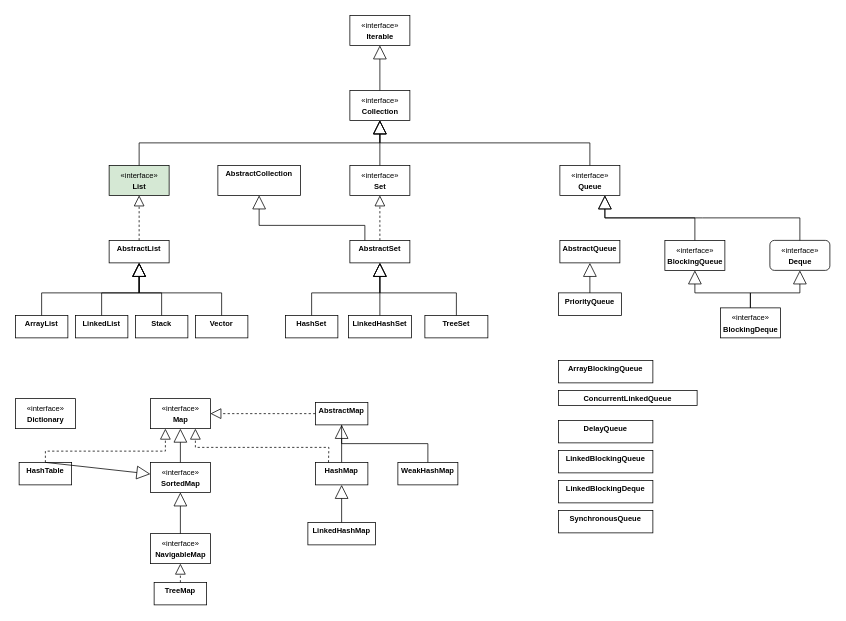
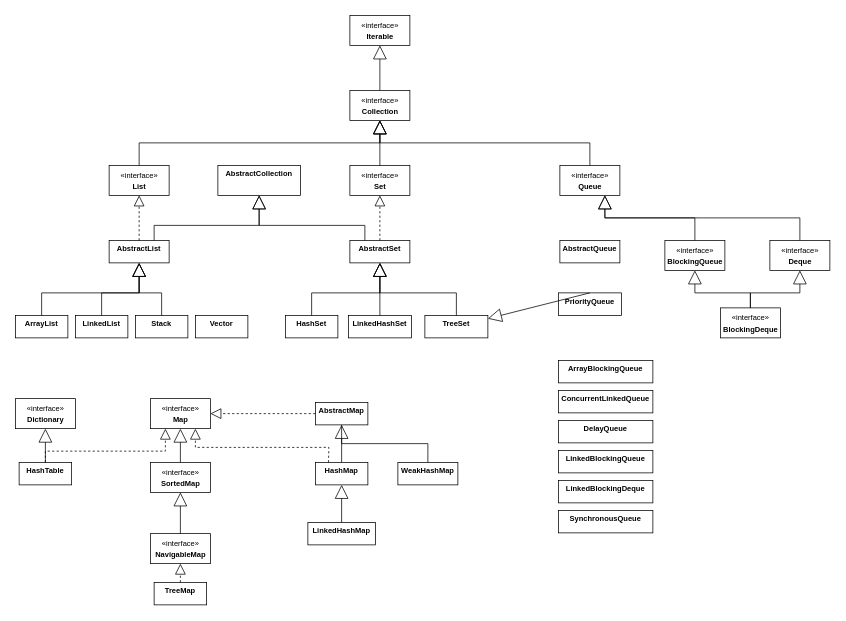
(139, 180) -> (139, 180)
none -> (198, 225)
(800, 255) -> (800, 255)
(590, 285) -> (546, 304)
(204, 293) -> none
(628, 398) -> (606, 402)
(93, 468) -> (45, 446)
